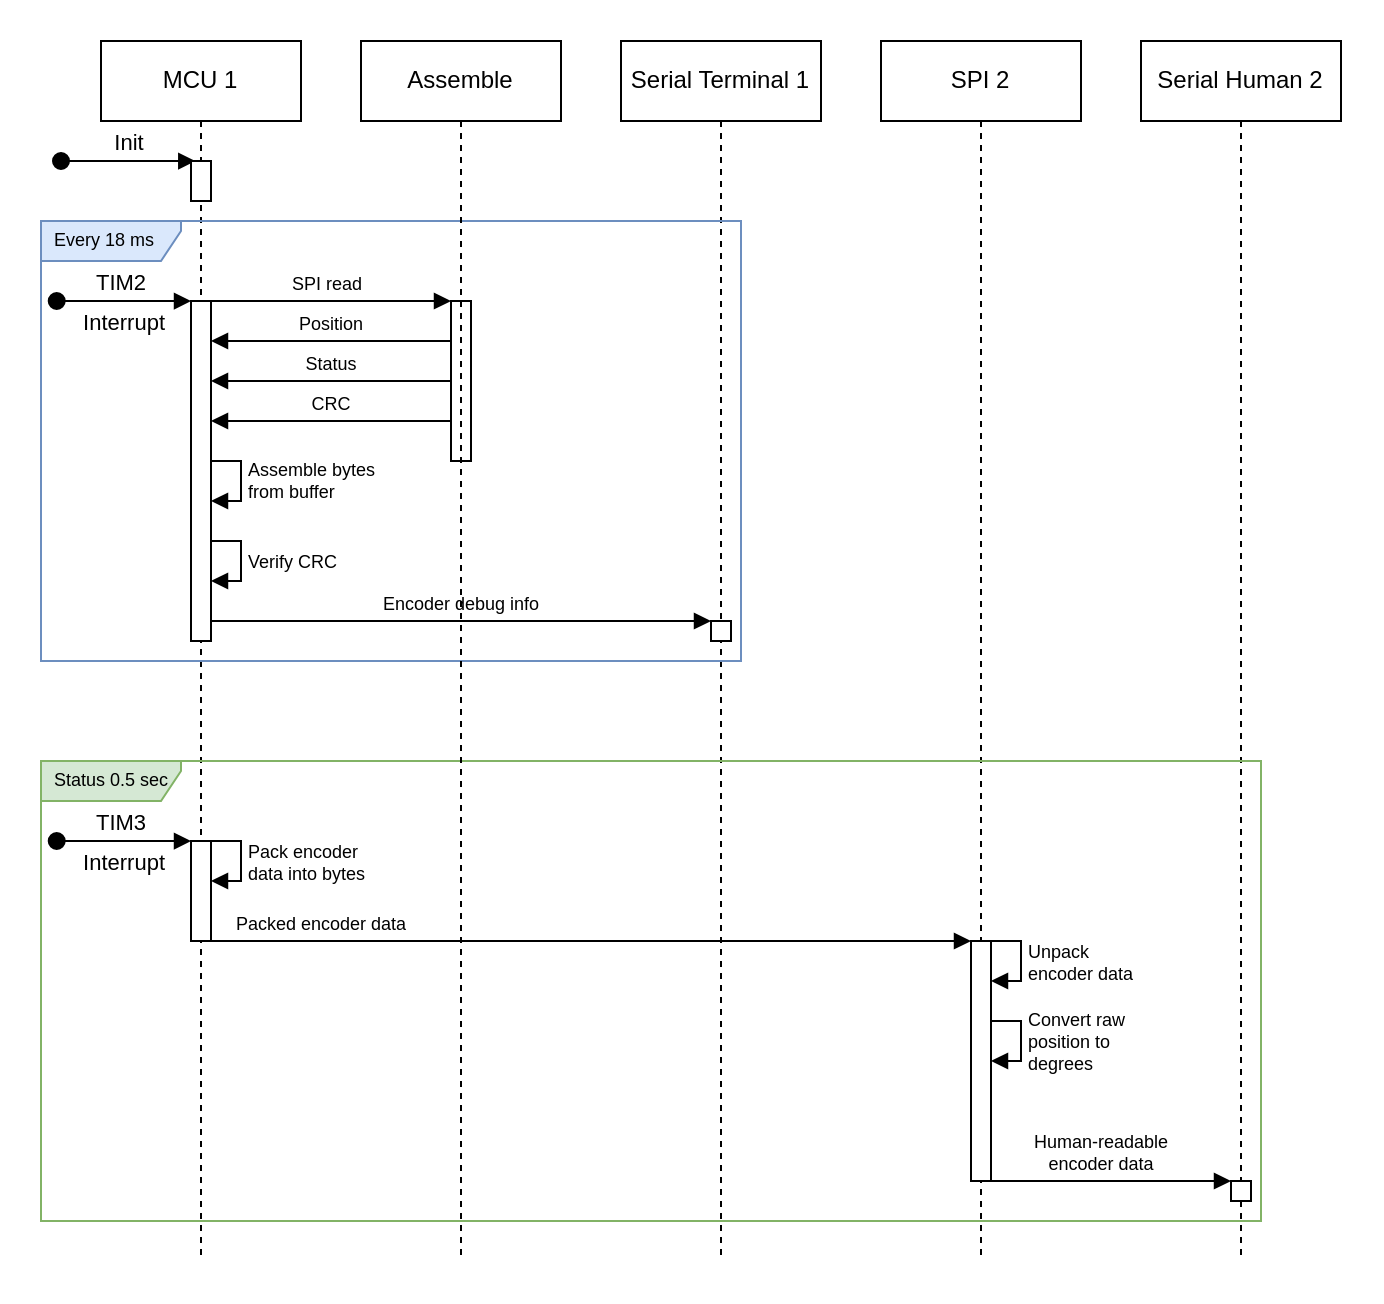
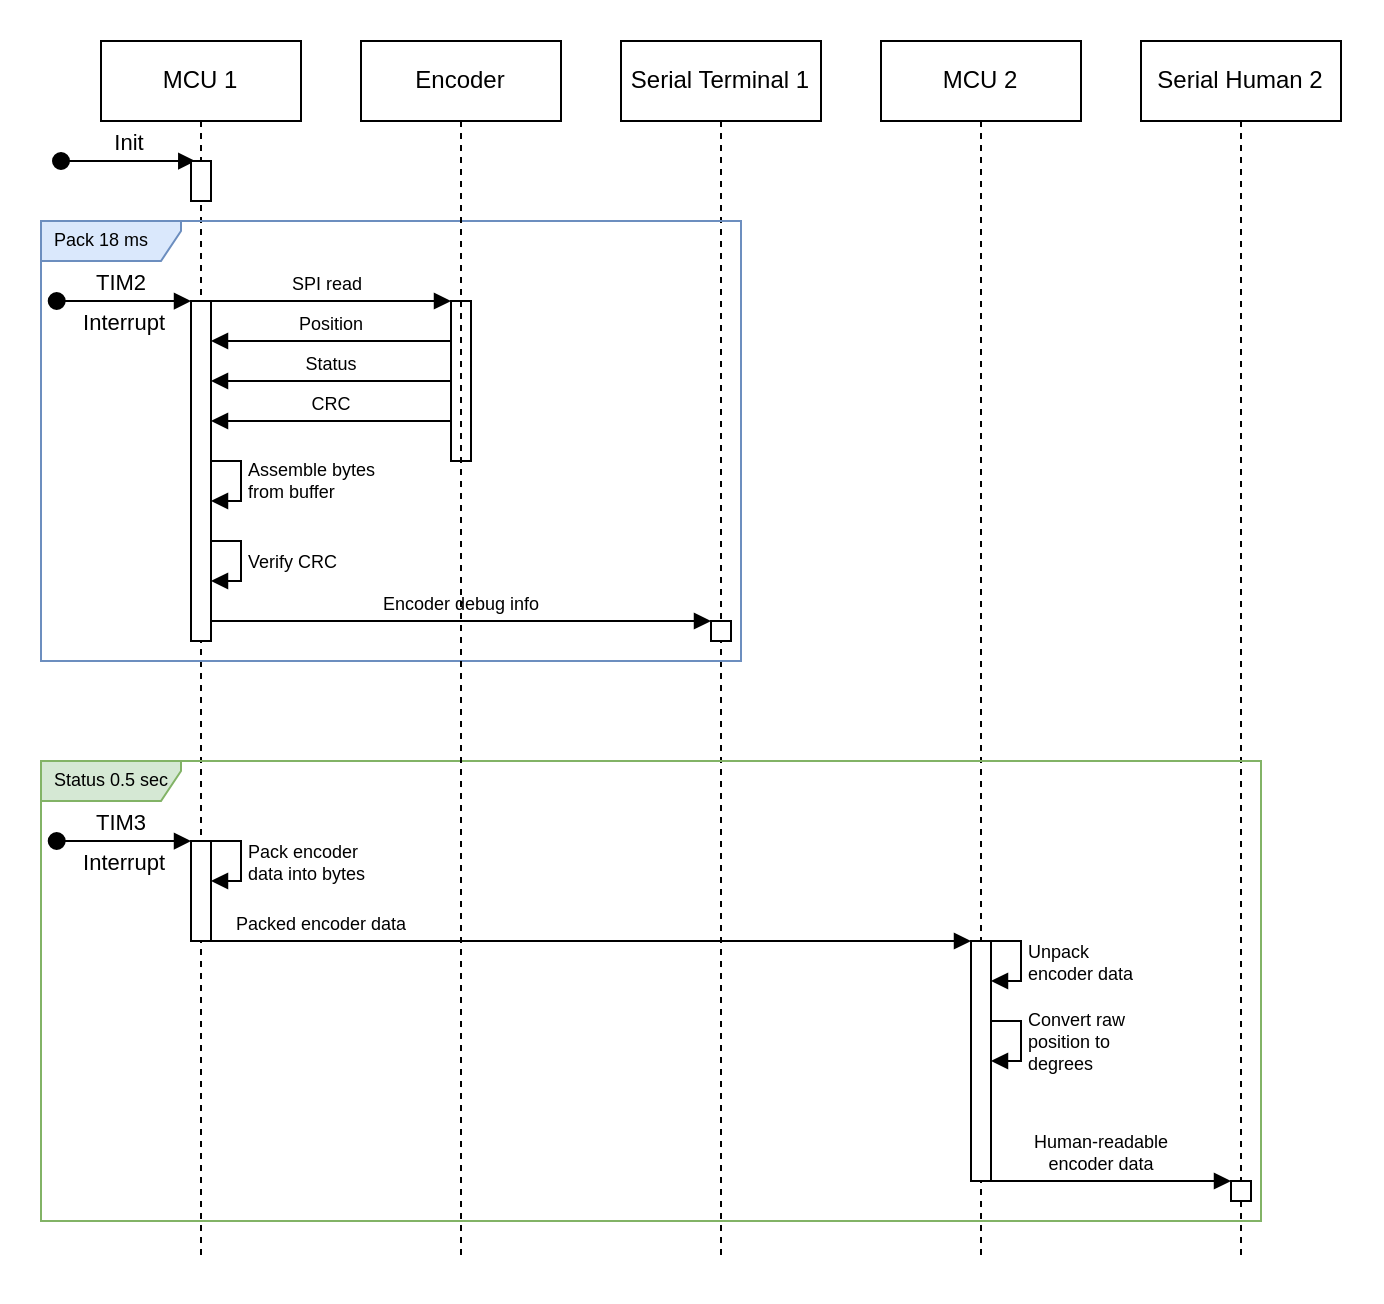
(461, 81) -> (461, 81)
(981, 81) -> (981, 81)
(106, 241) -> (101, 241)
